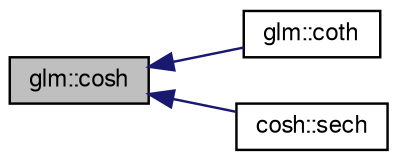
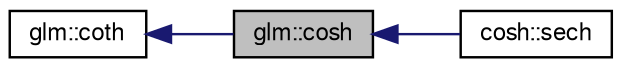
(208, 55) -> (202, 34)
